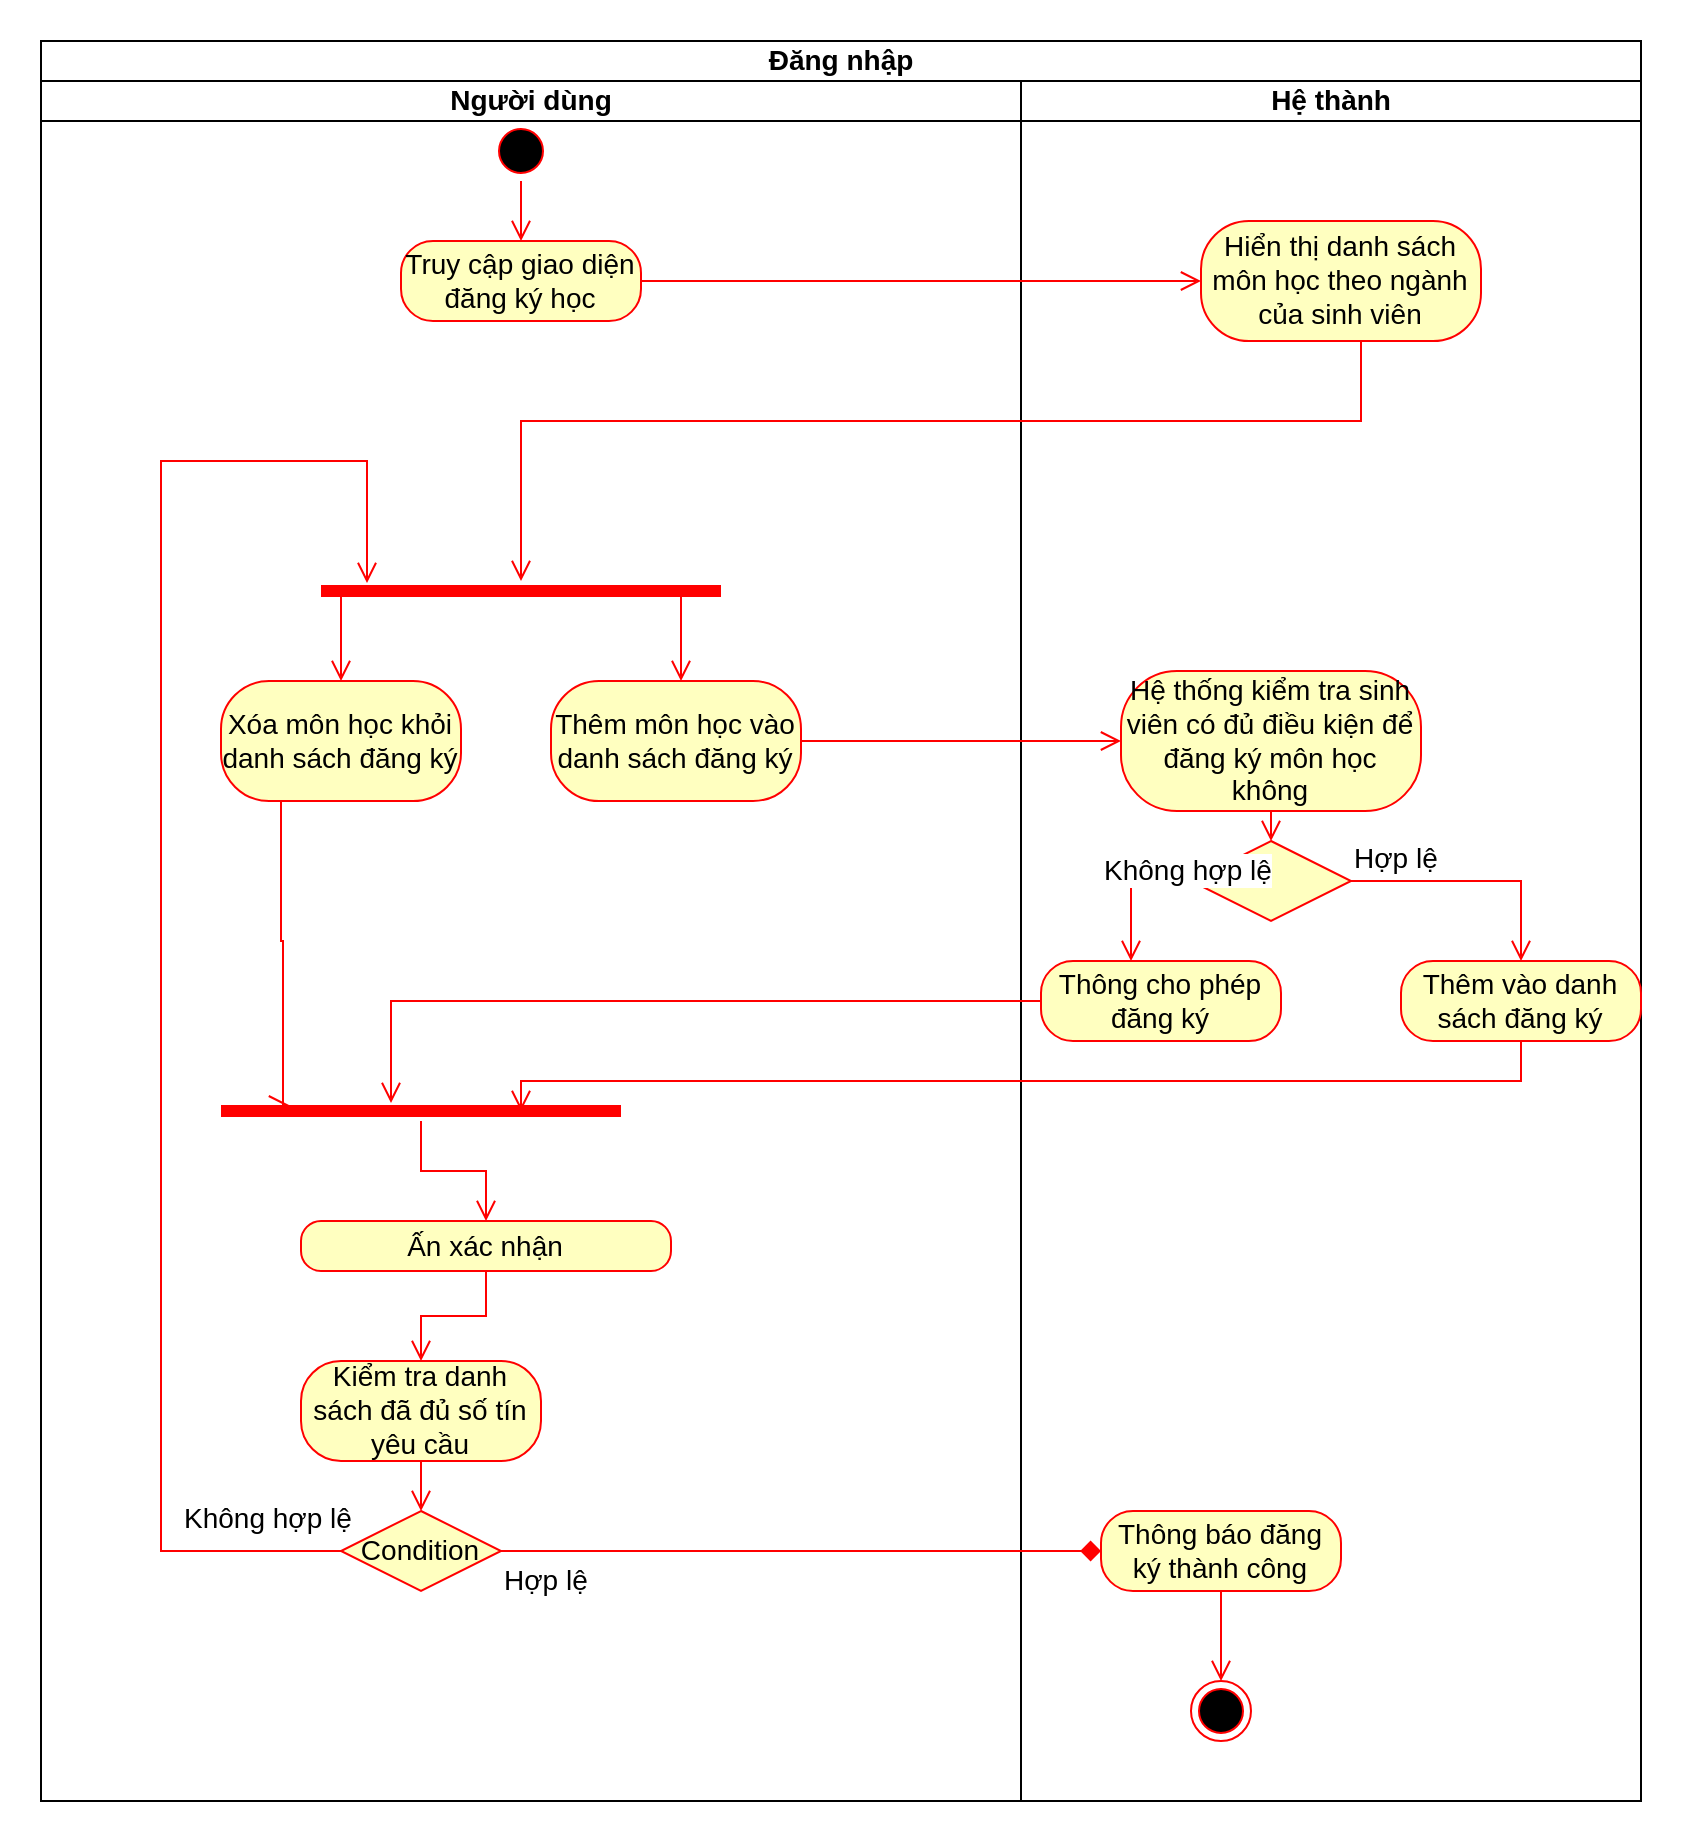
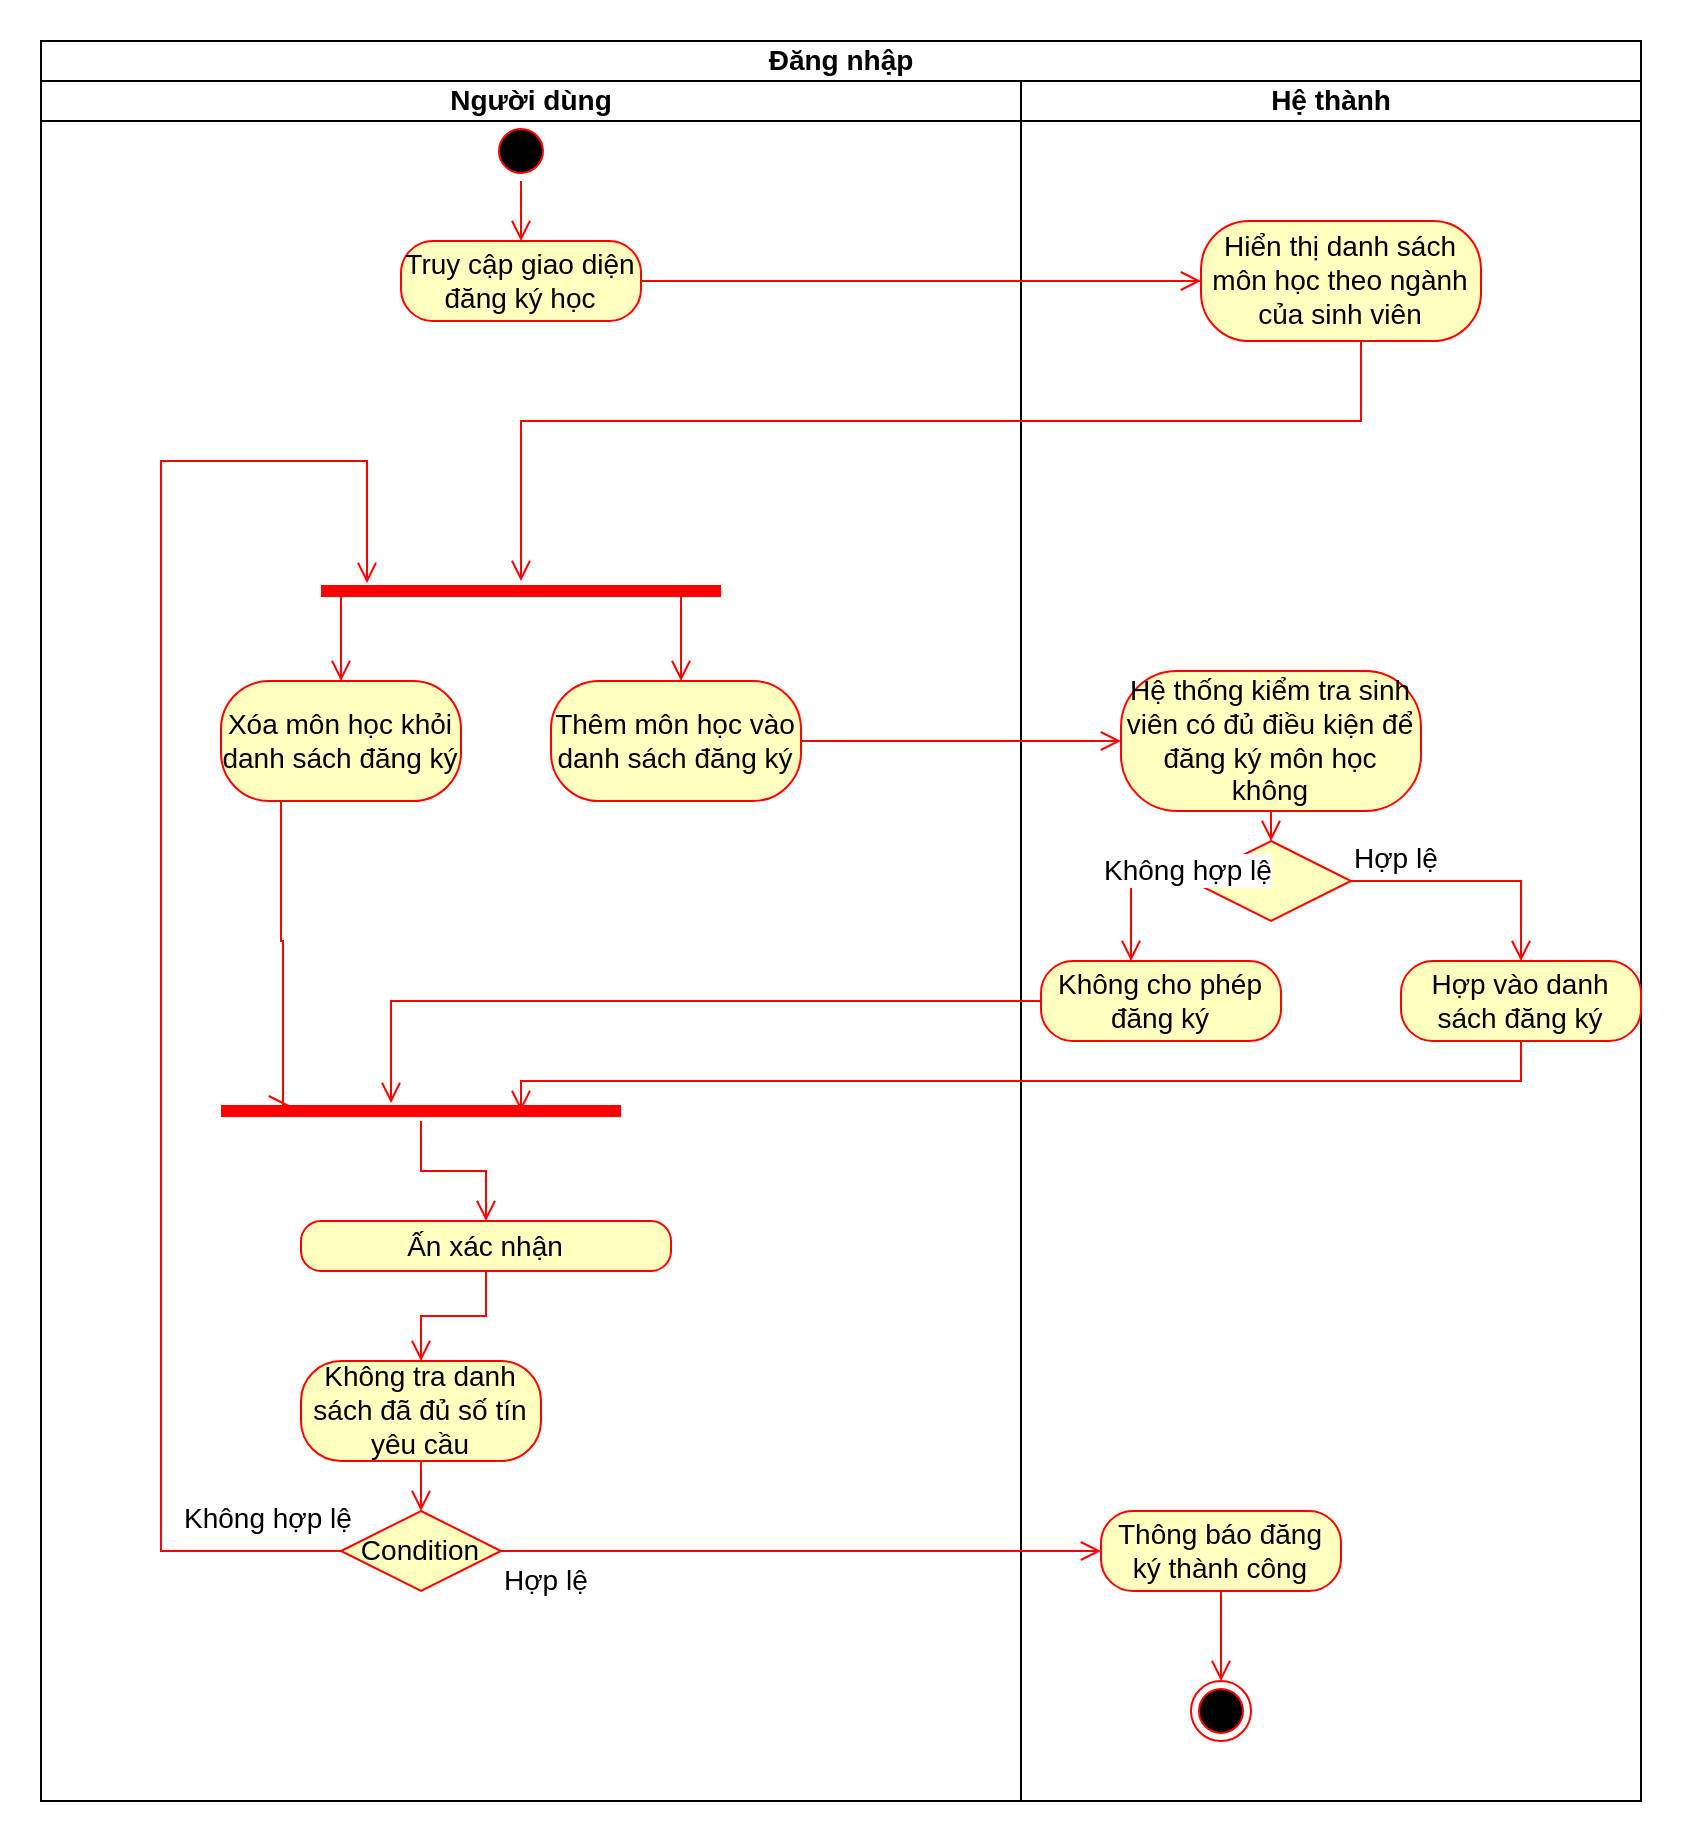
(1161, 1001) -> (1161, 1001)
(1521, 1001) -> (1521, 1001)
(421, 1411) -> (421, 1411)
(1081, 1551) -> (1088, 1551)
